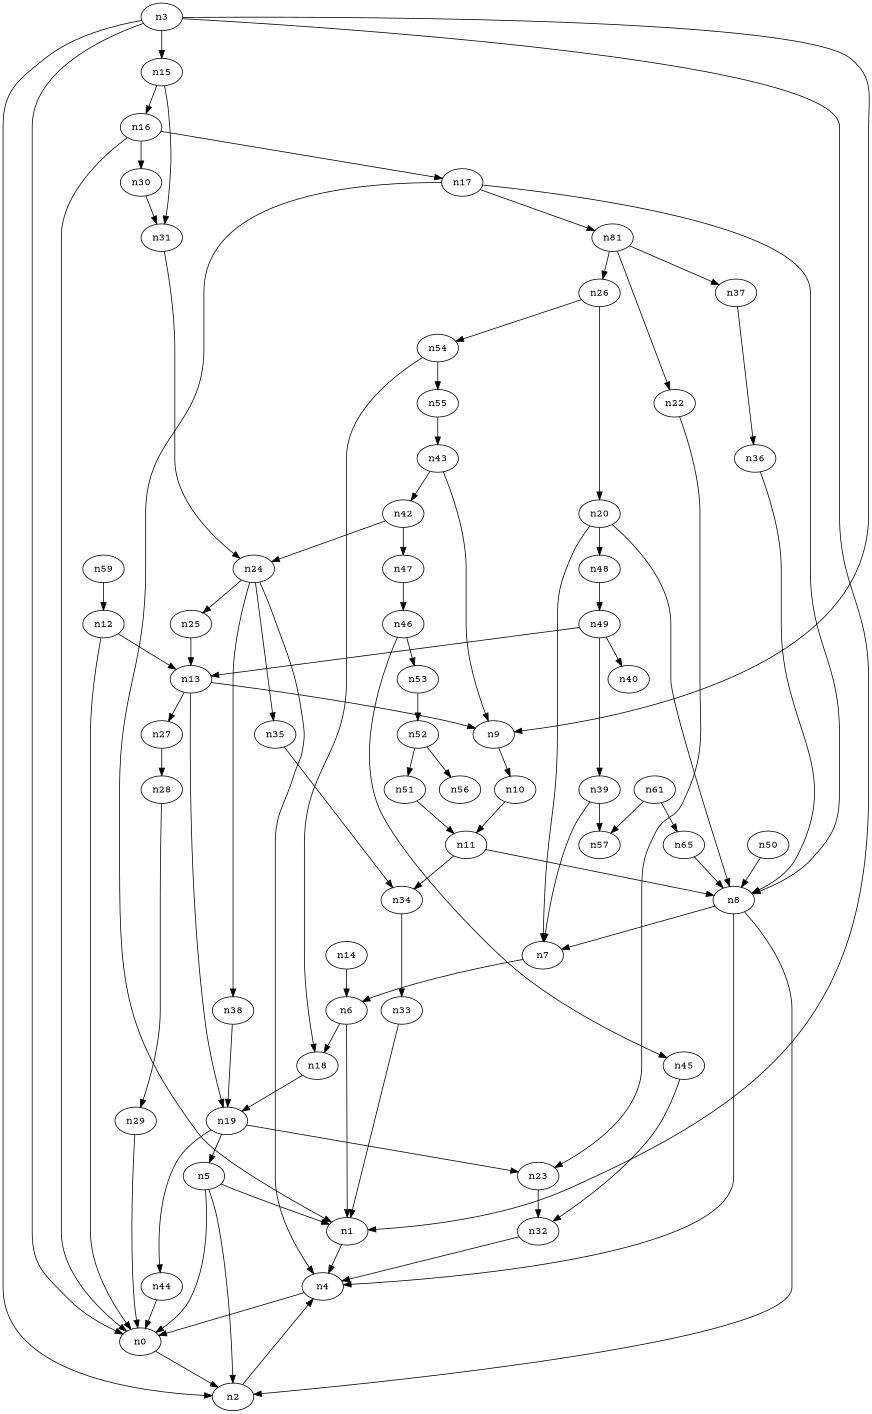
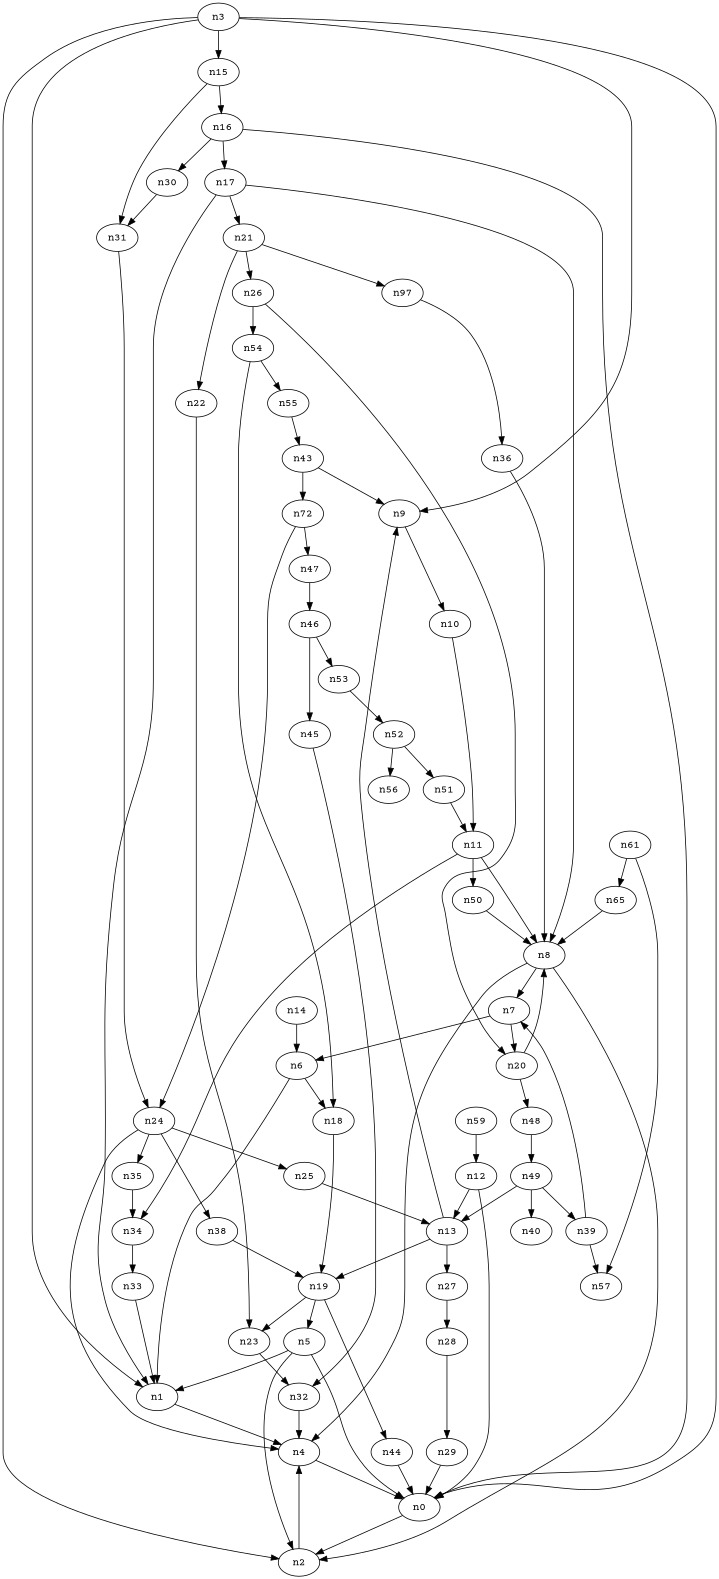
(613, 238) -> (244, 238)
(736, 293) -> (402, 293)
(403, 514) -> (303, 514)
(557, 716) -> (512, 1034)
none -> (473, 867)
